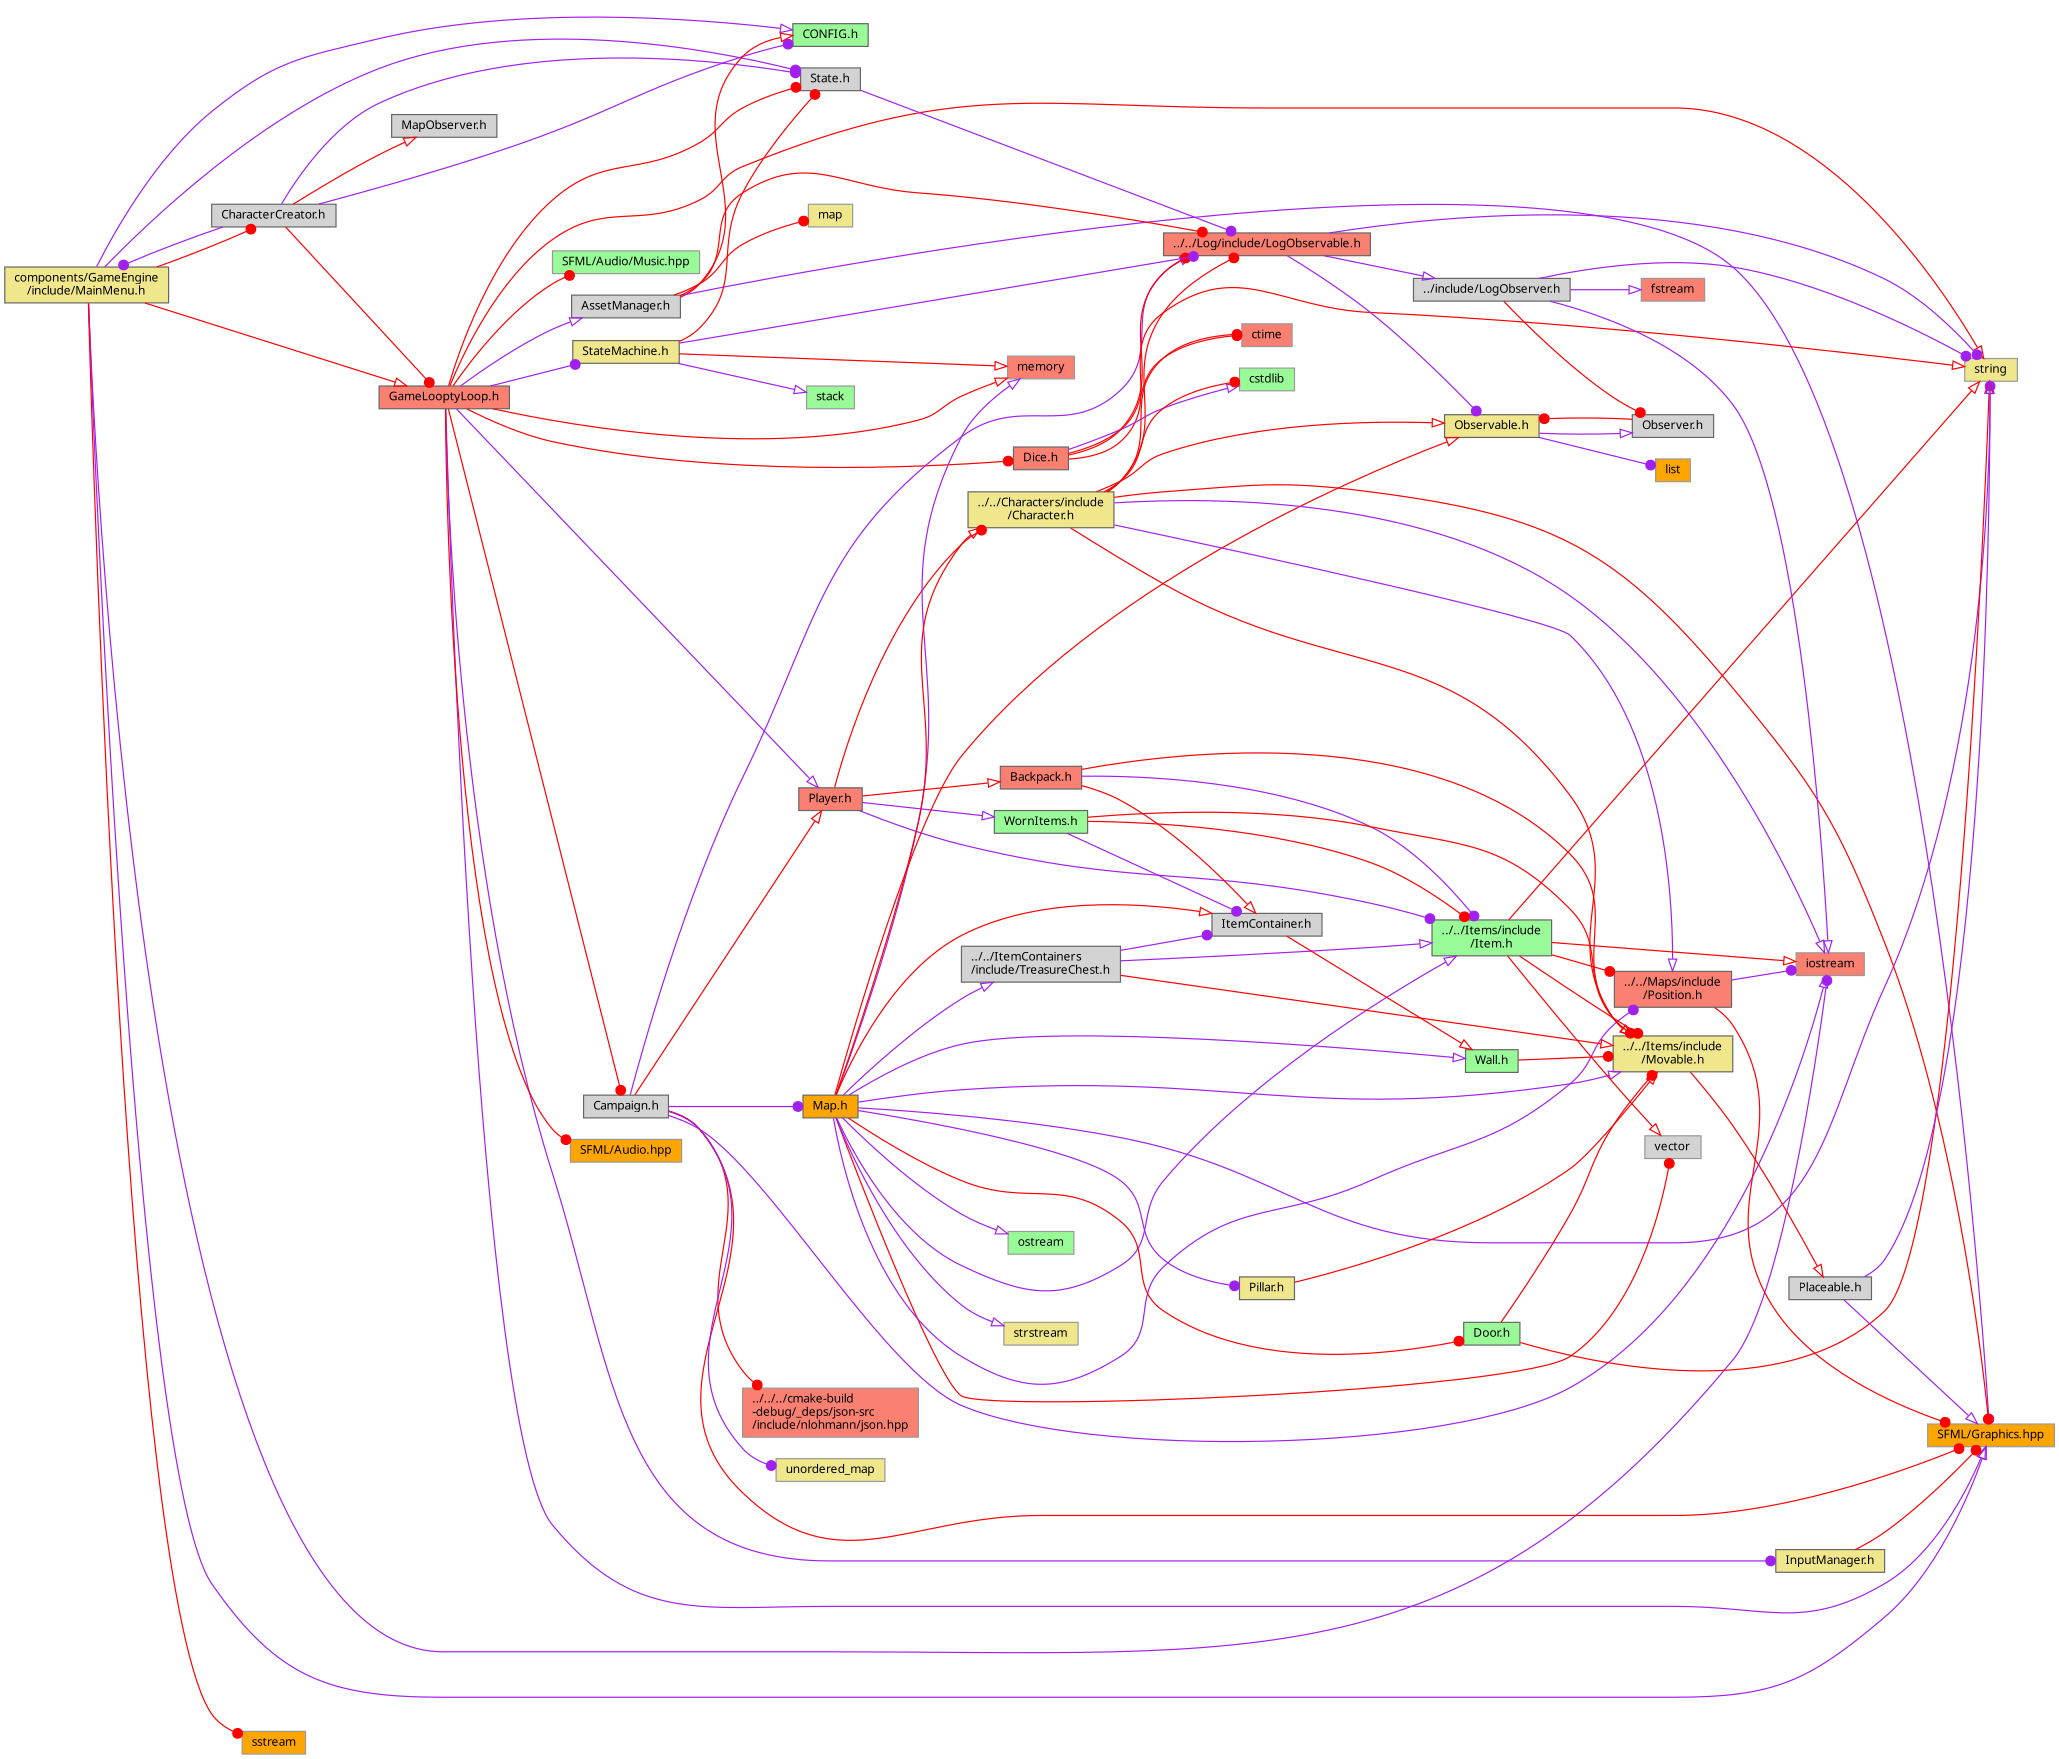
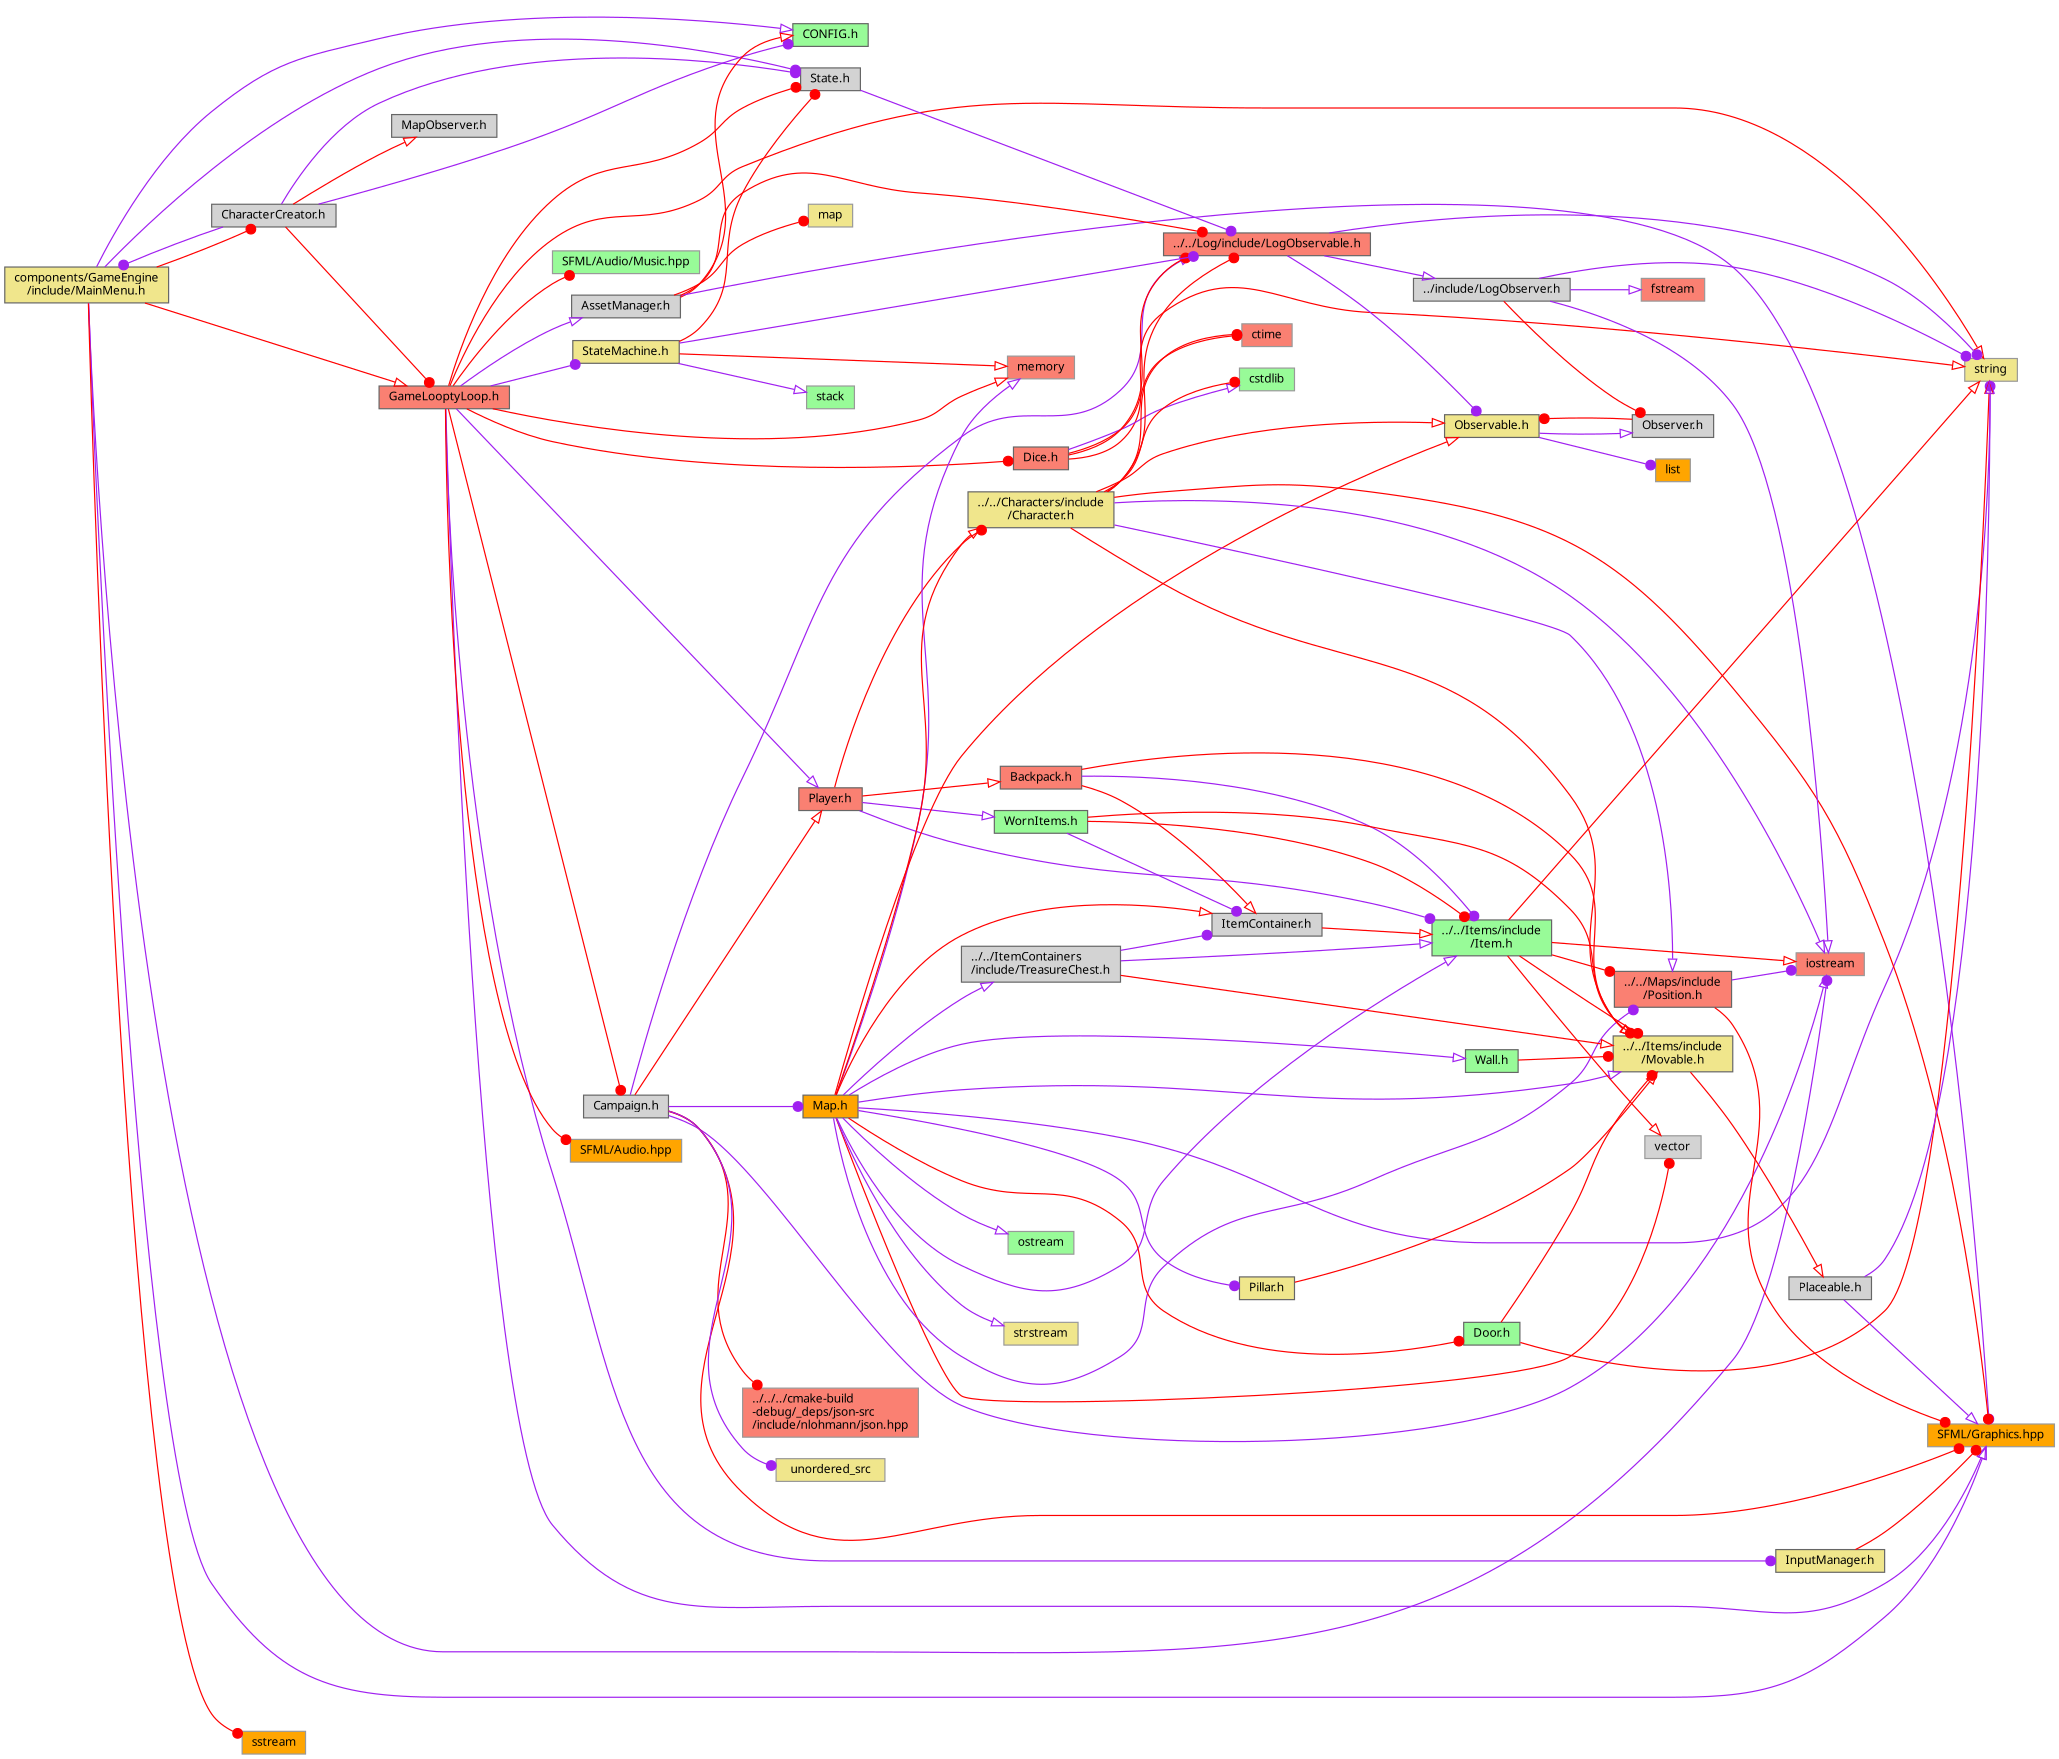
(1374, 990) -> (1371, 931)
(831, 1470) -> (831, 1470)
